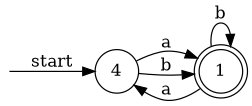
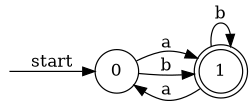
(117, 71) -> (117, 71)
